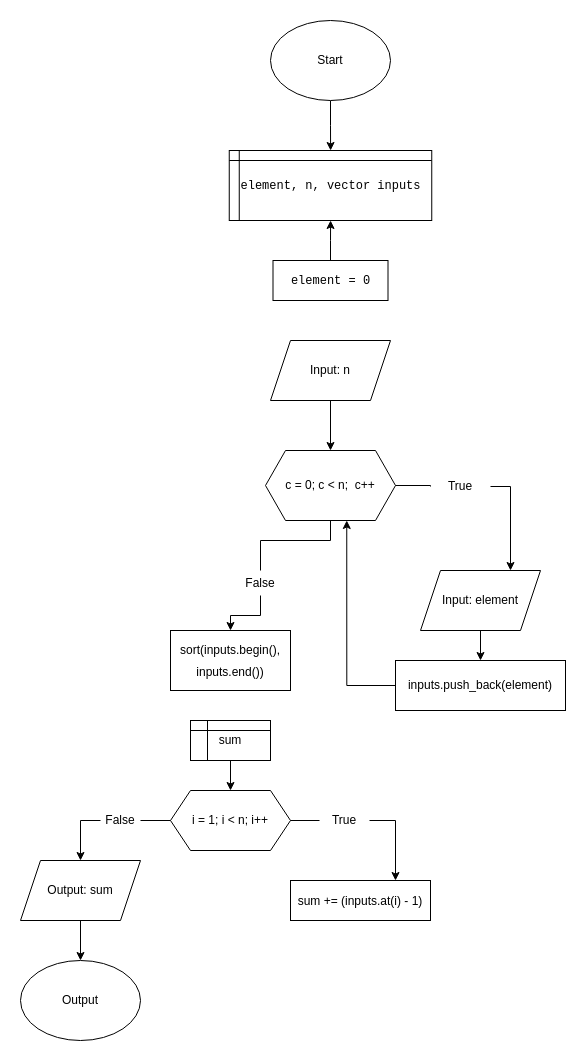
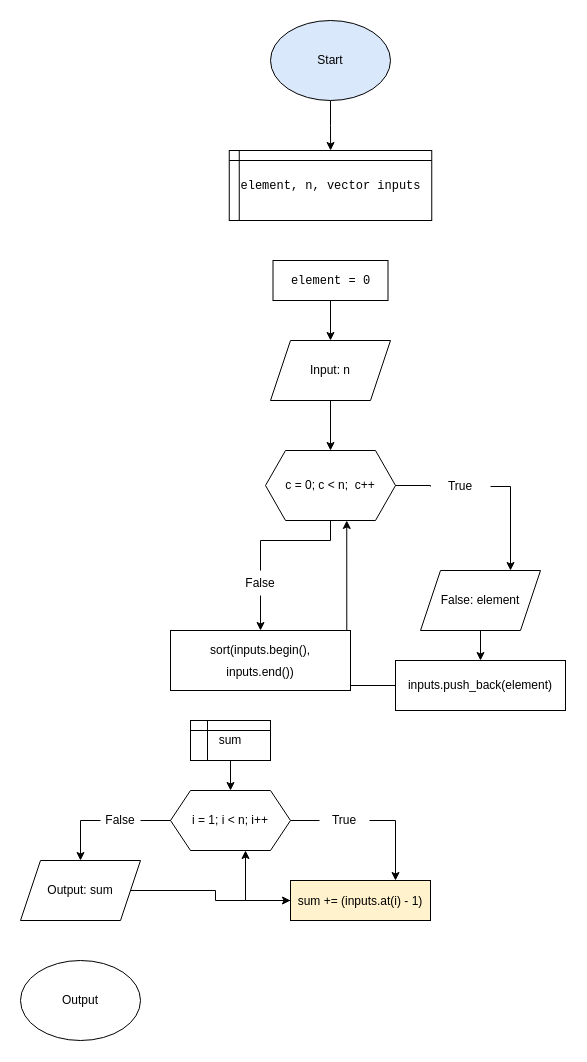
(331, 61) -> (331, 61)
(331, 245) -> (331, 317)
(481, 601) -> (481, 601)
(231, 661) -> (261, 661)
none -> (246, 878)
(361, 901) -> (361, 901)
(81, 937) -> (192, 891)
